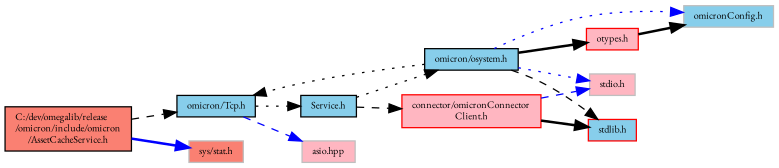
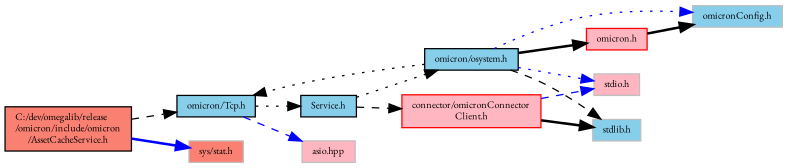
(612, 39) -> (617, 39)
(612, 130) -> (617, 130)
